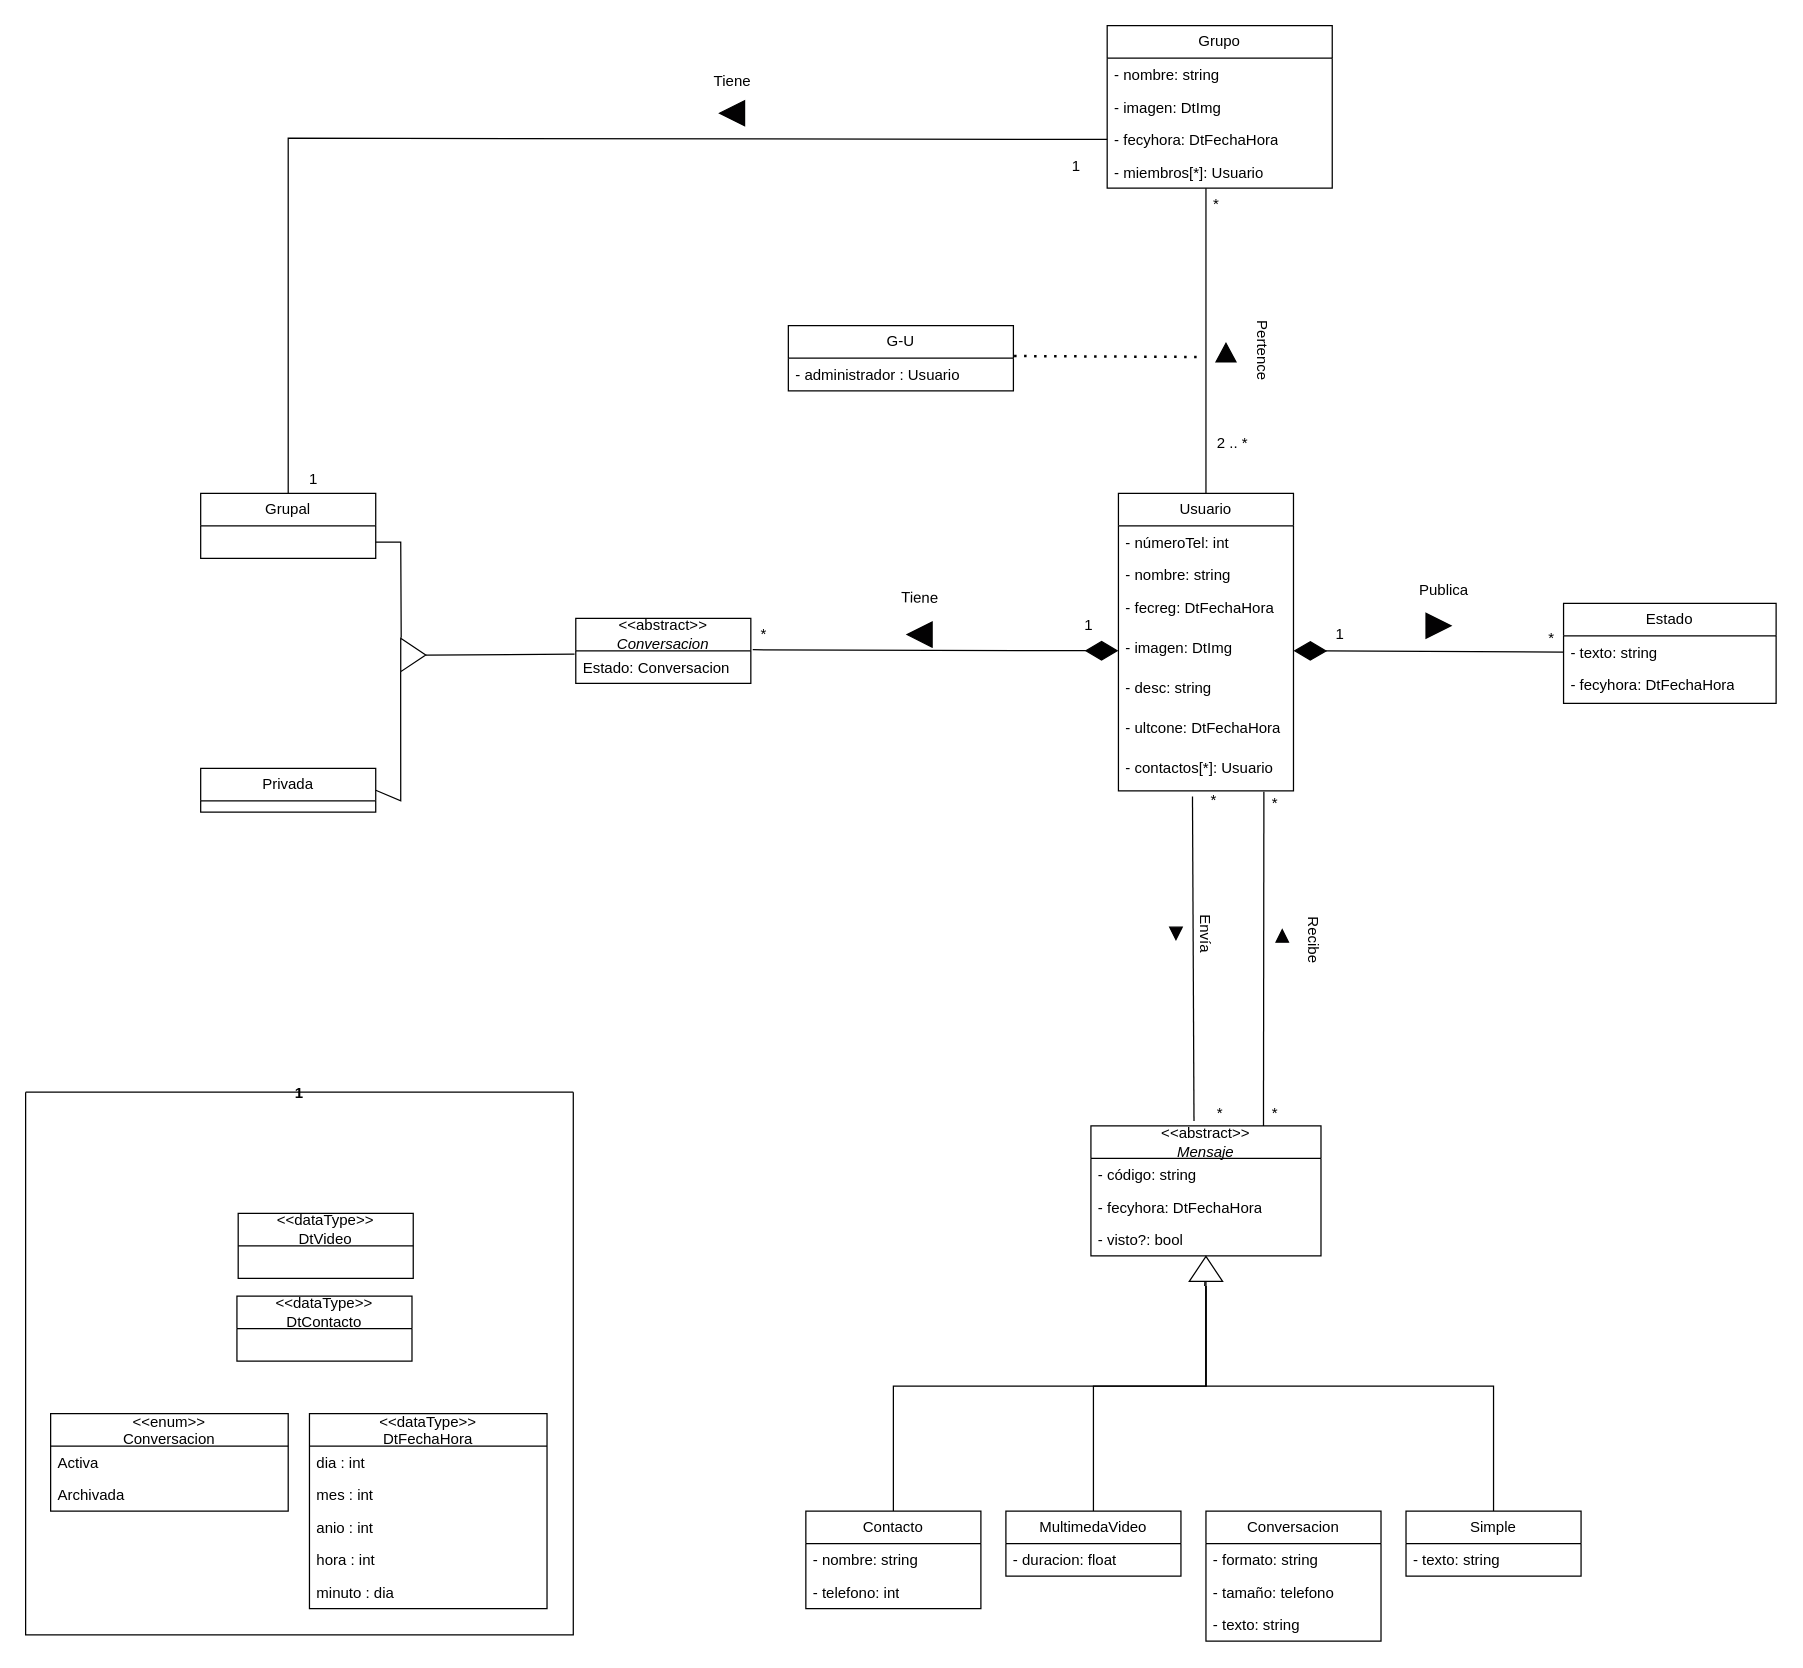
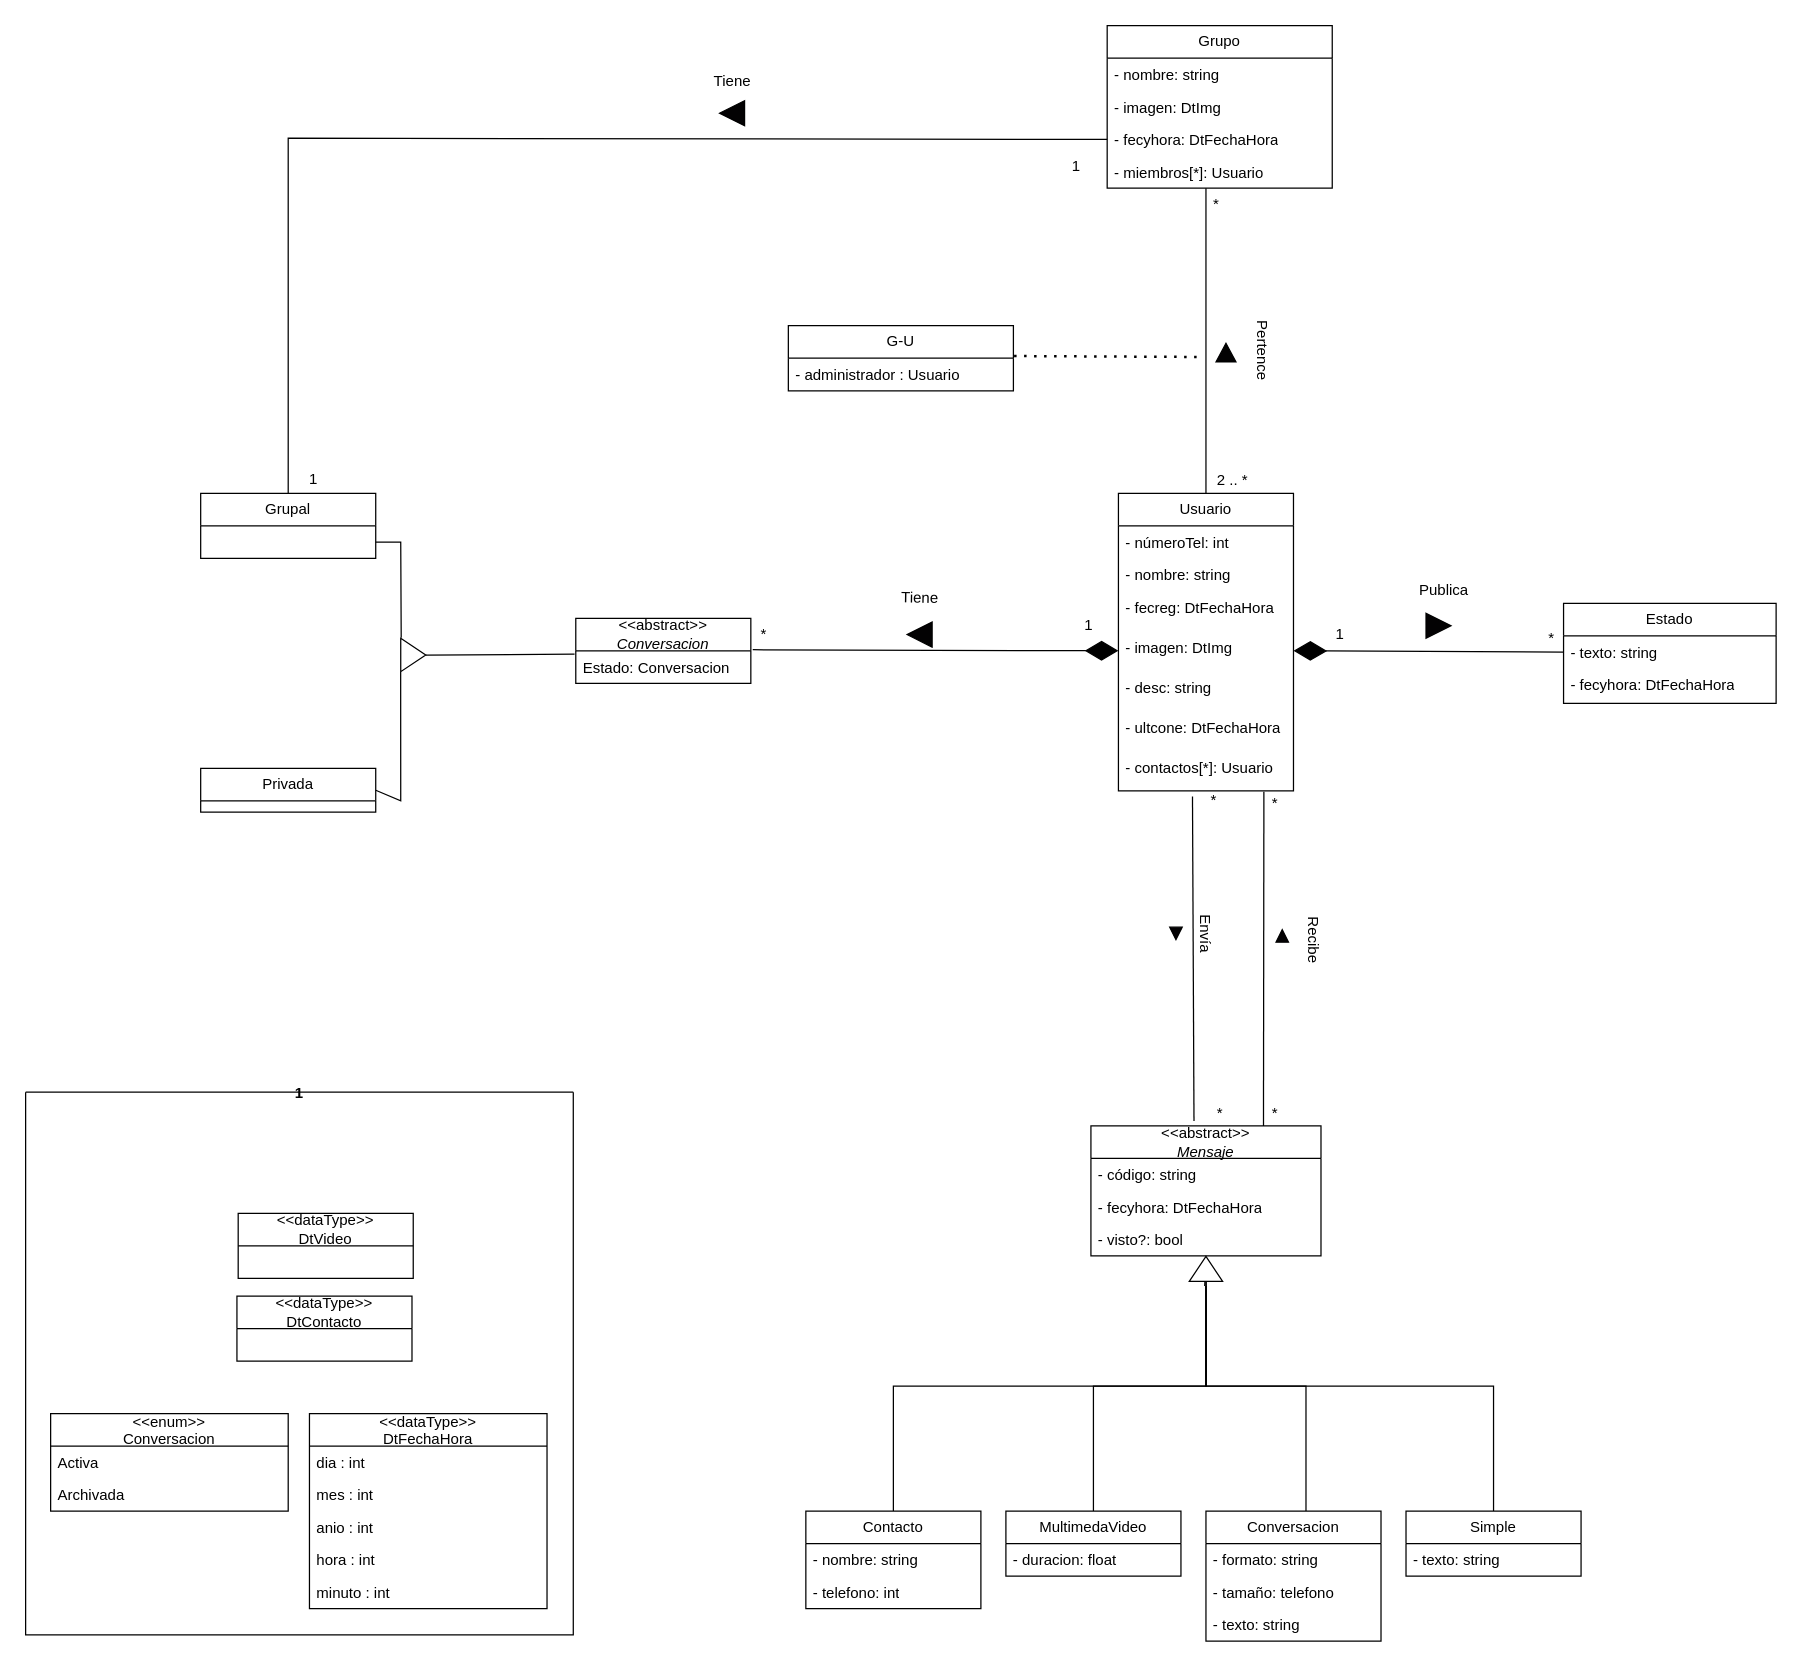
(1232, 443) -> (1232, 481)
none -> (1306, 1448)
(357, 1593) -> (357, 1593)
